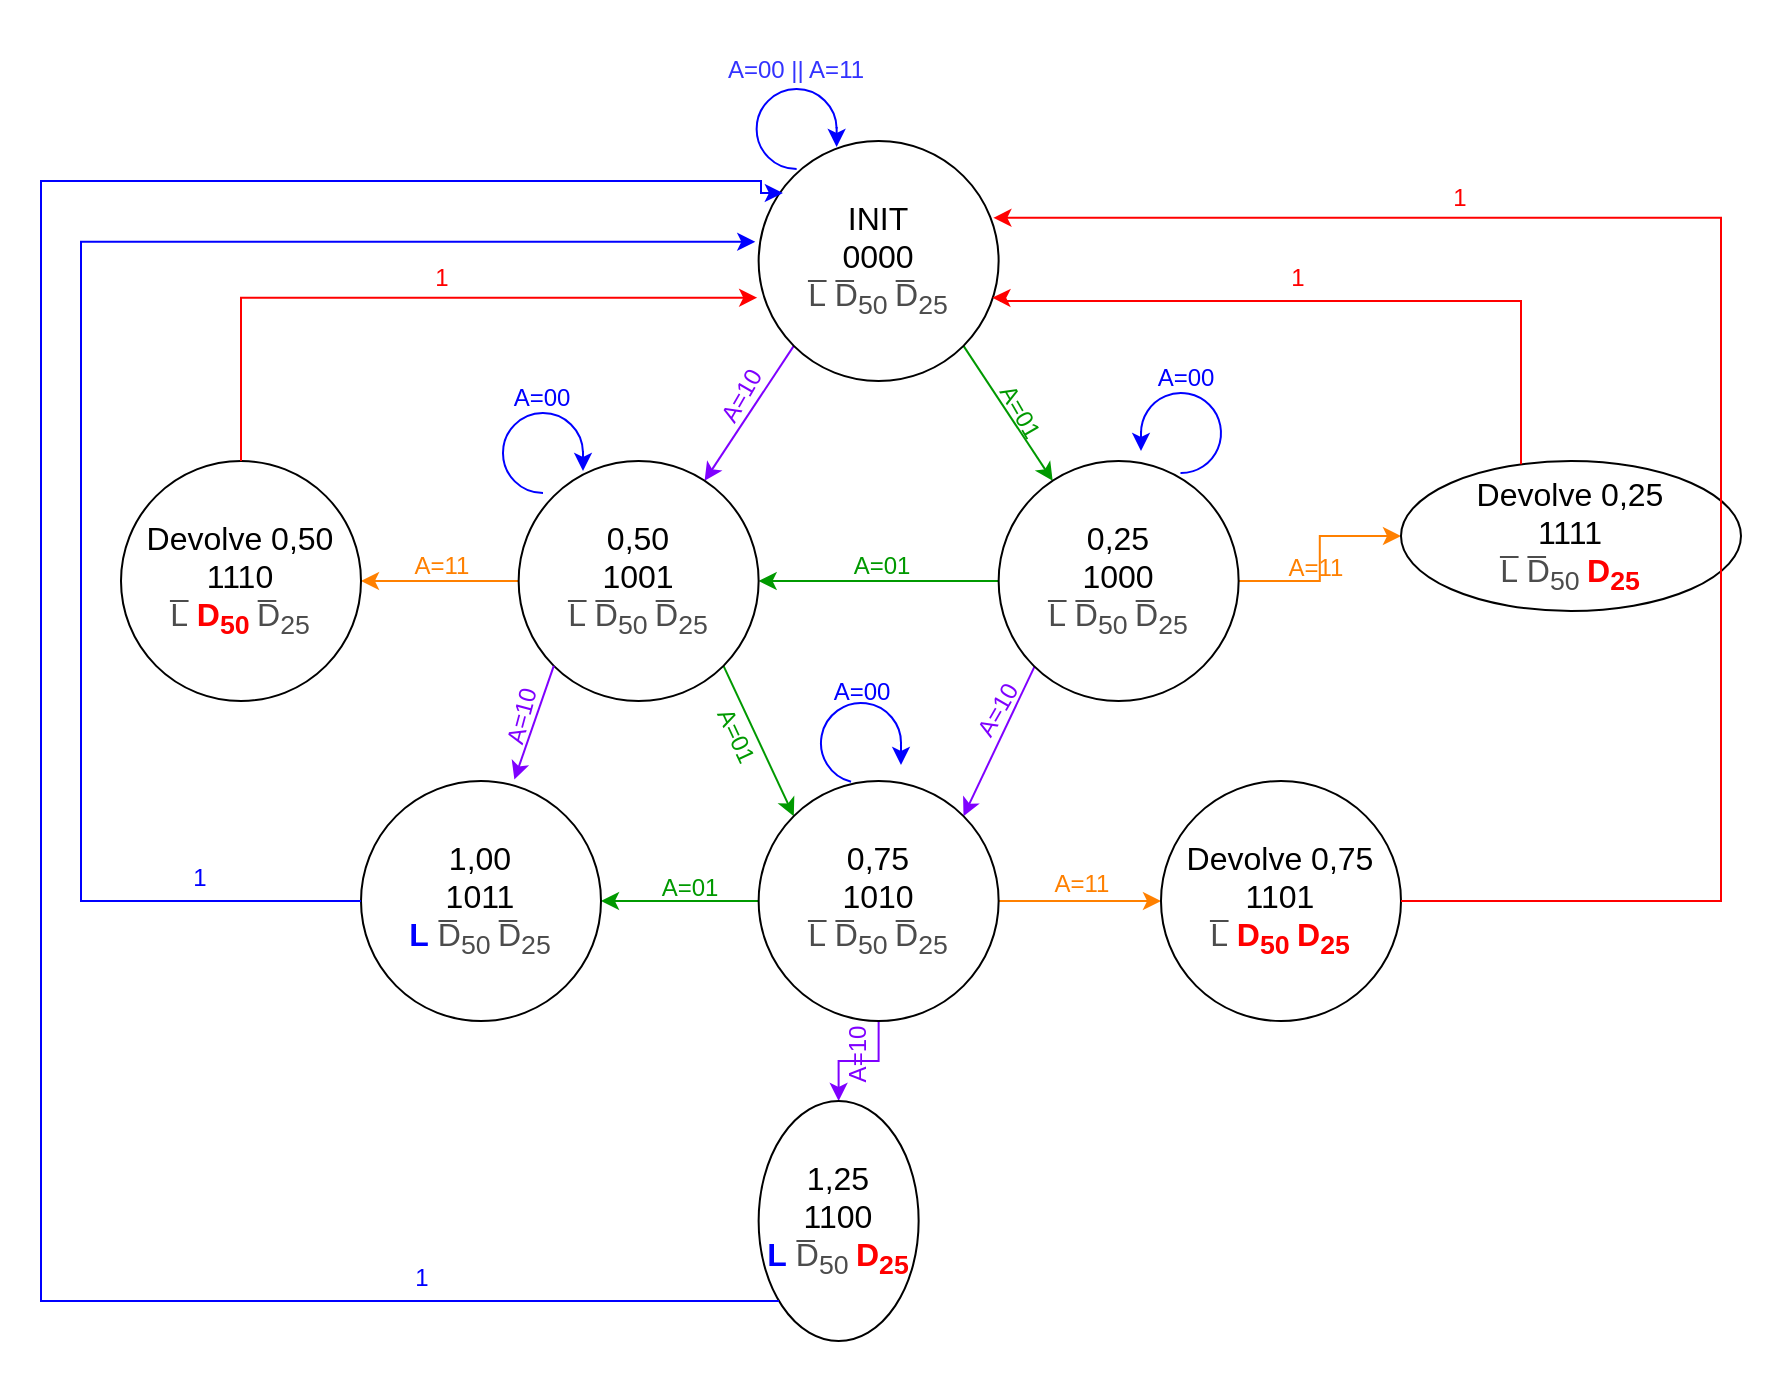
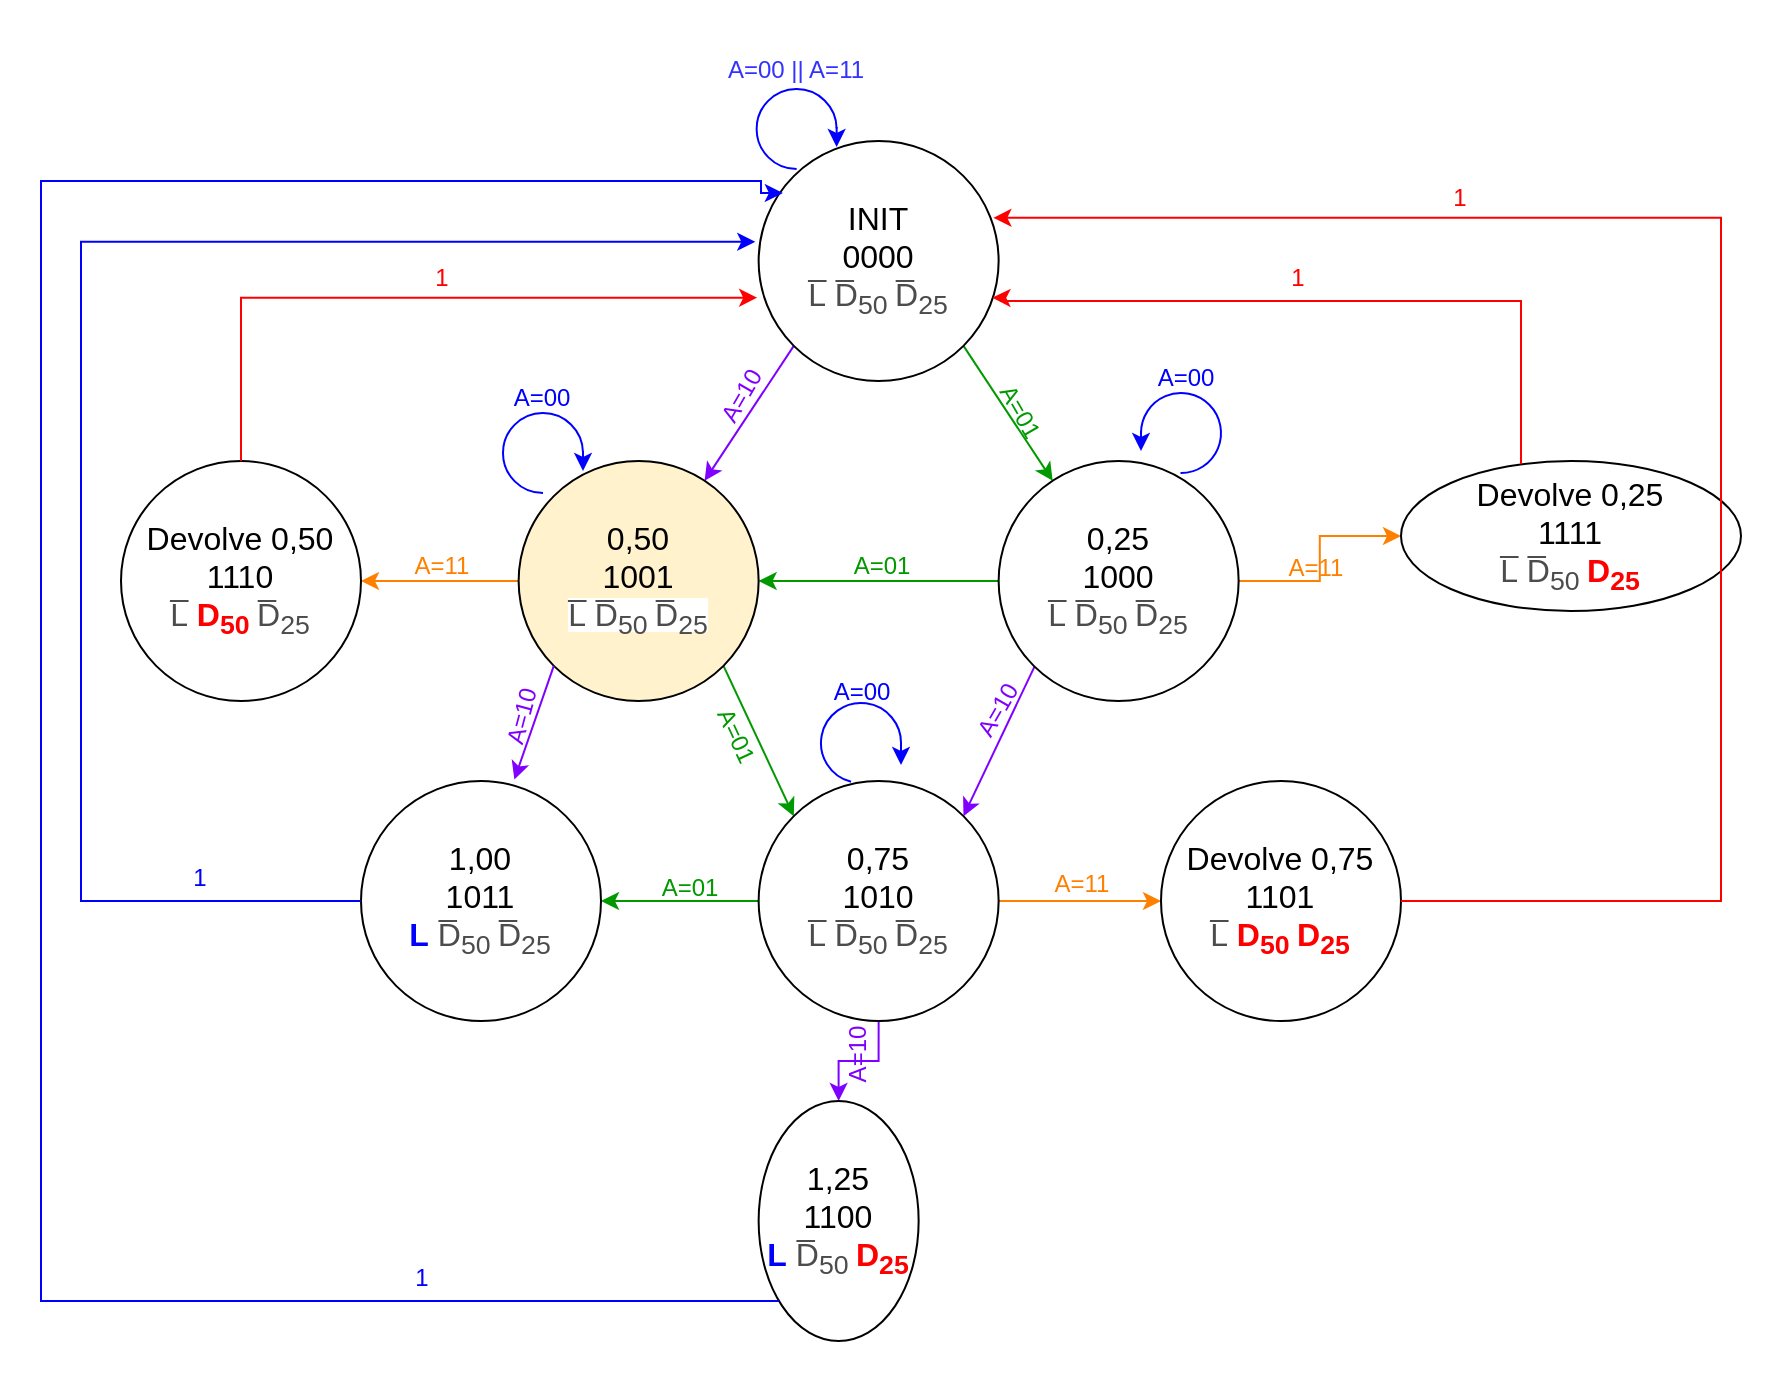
(639, 581) -> (639, 581)
